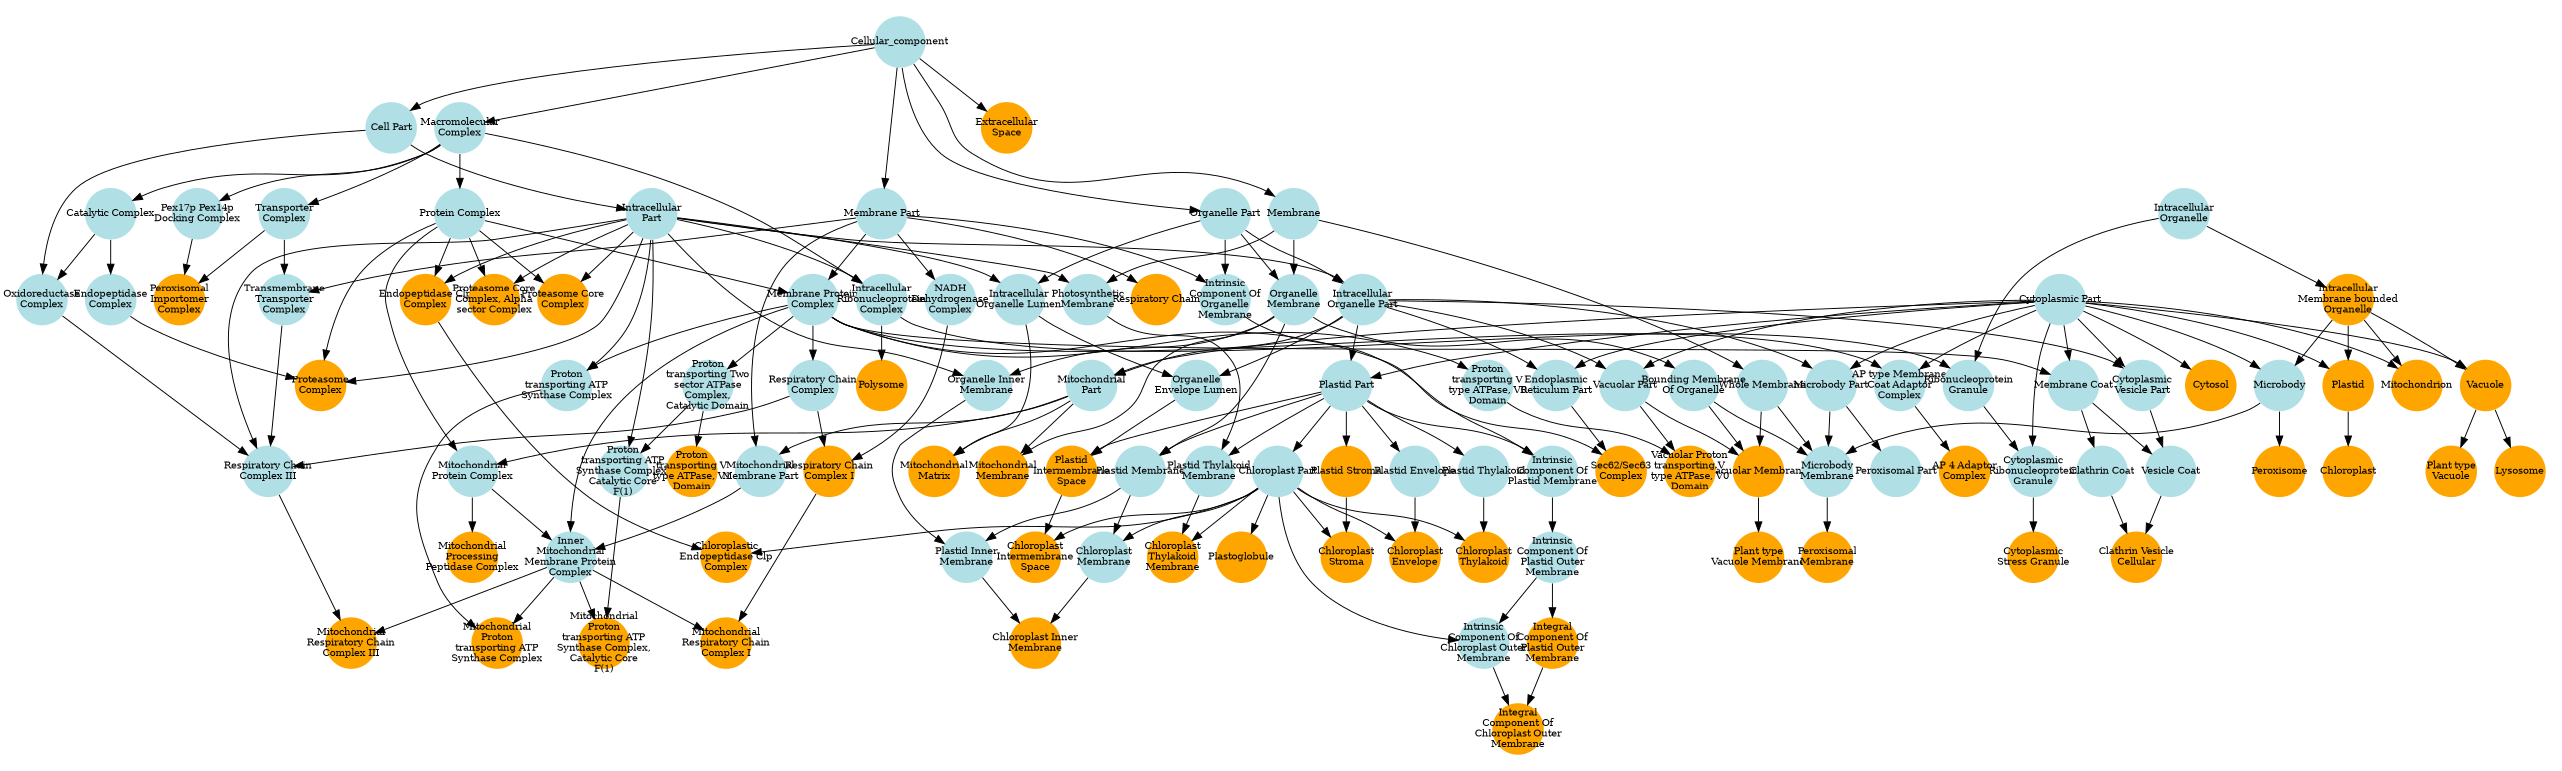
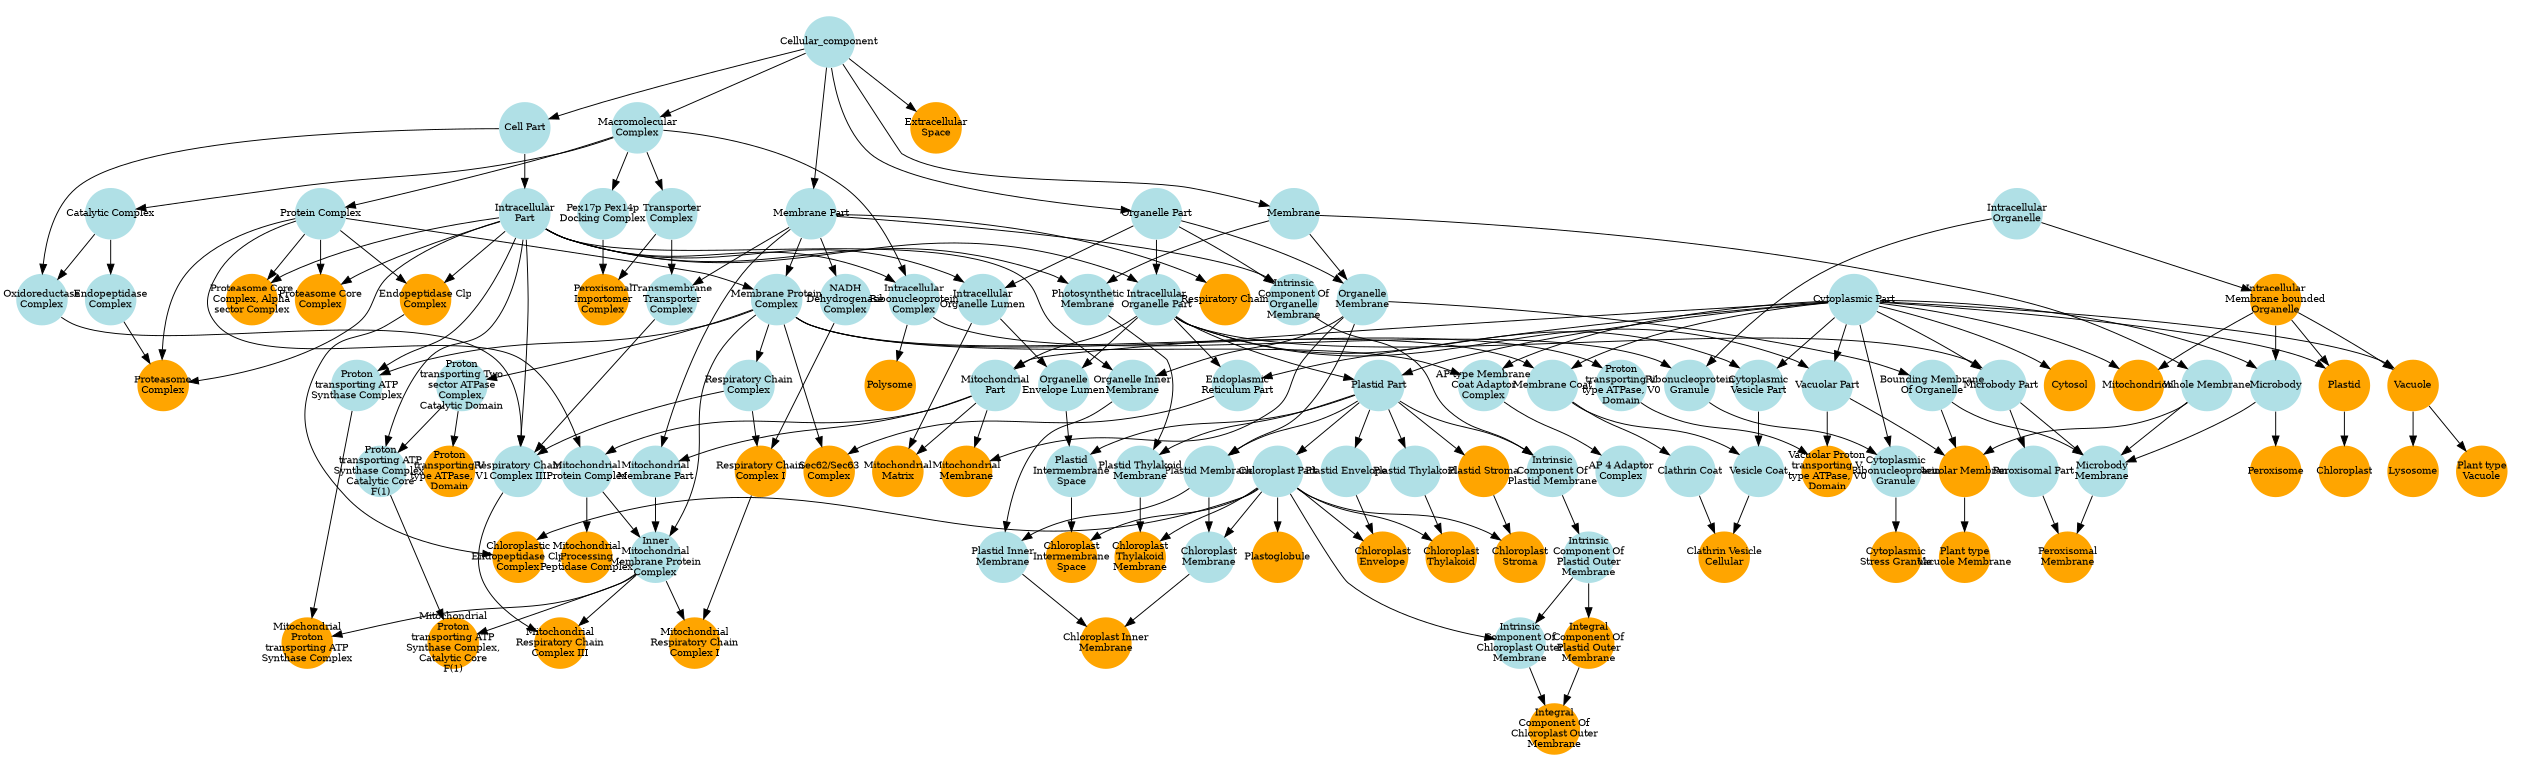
(1072, 471) -> (1072, 471)
(1965, 471) -> (1621, 471)
none -> (2049, 510)
